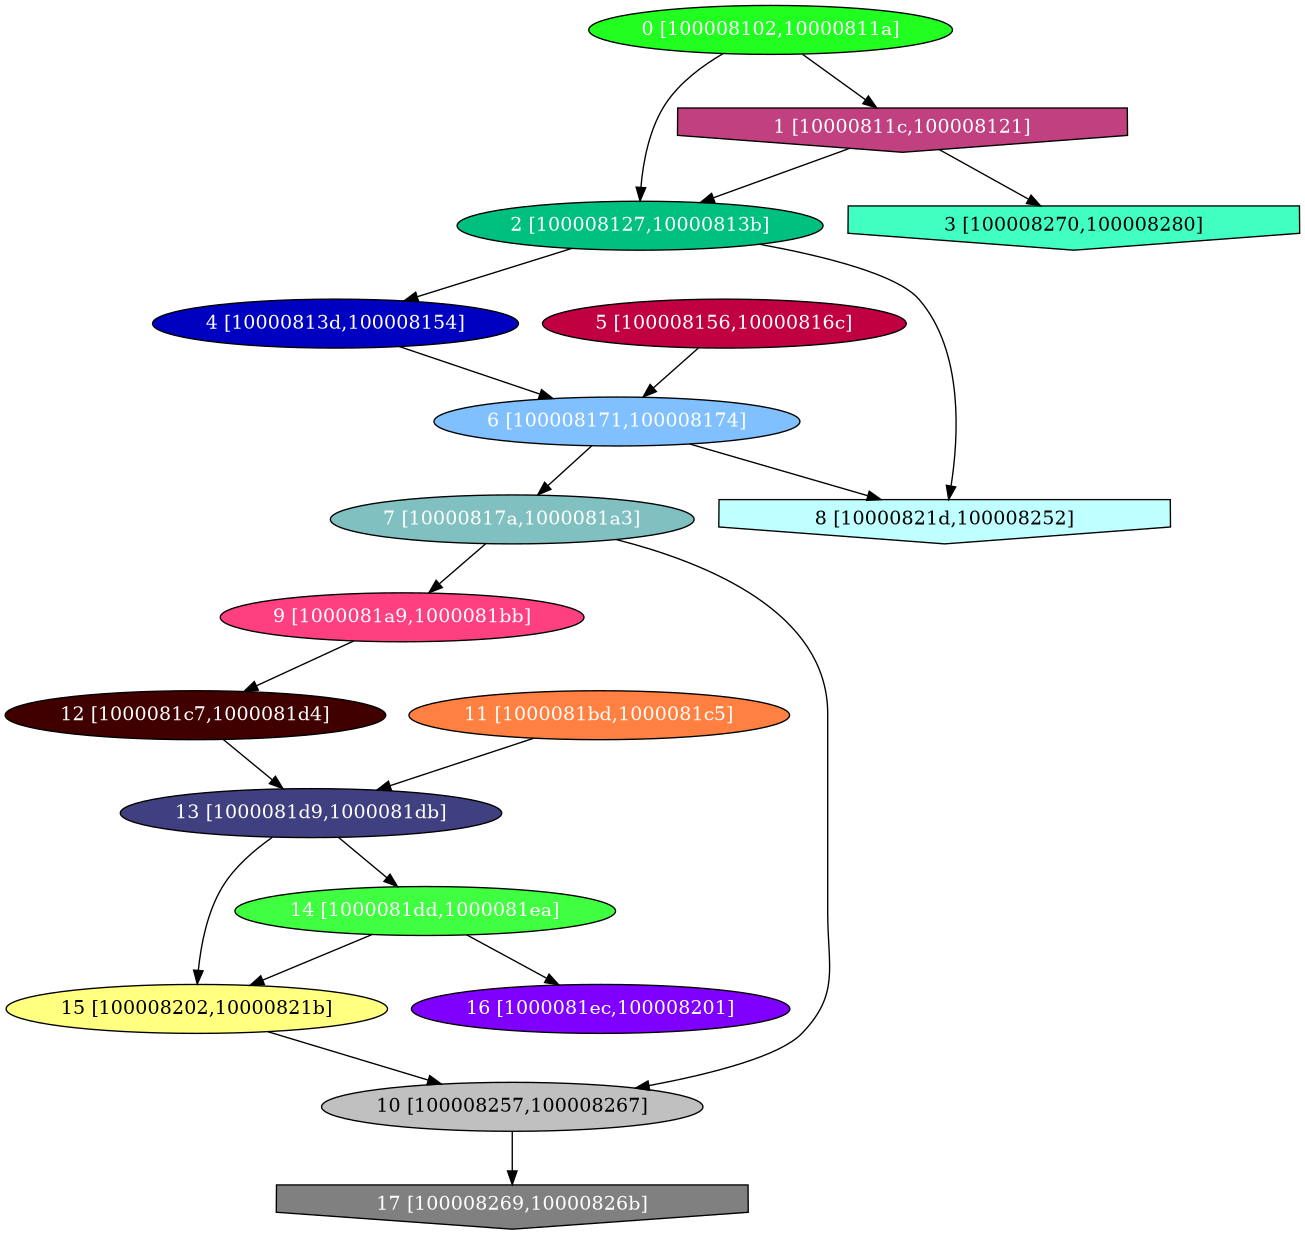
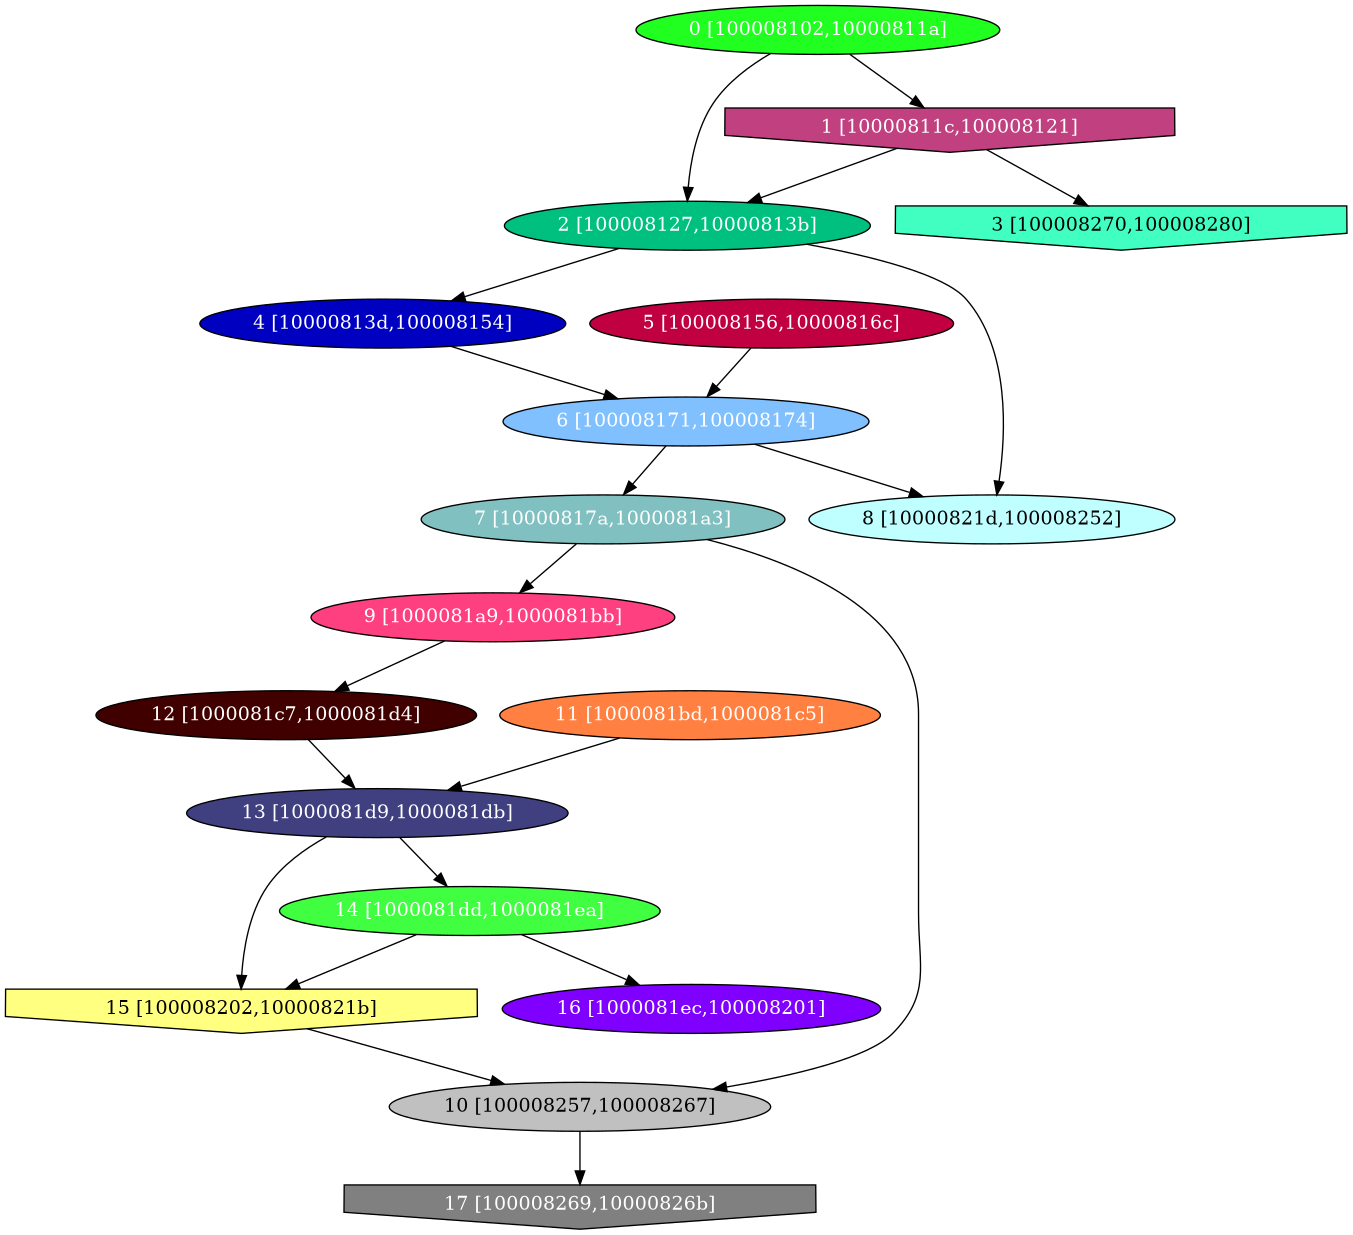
(945, 519) -> (992, 519)
(197, 1009) -> (241, 1009)
